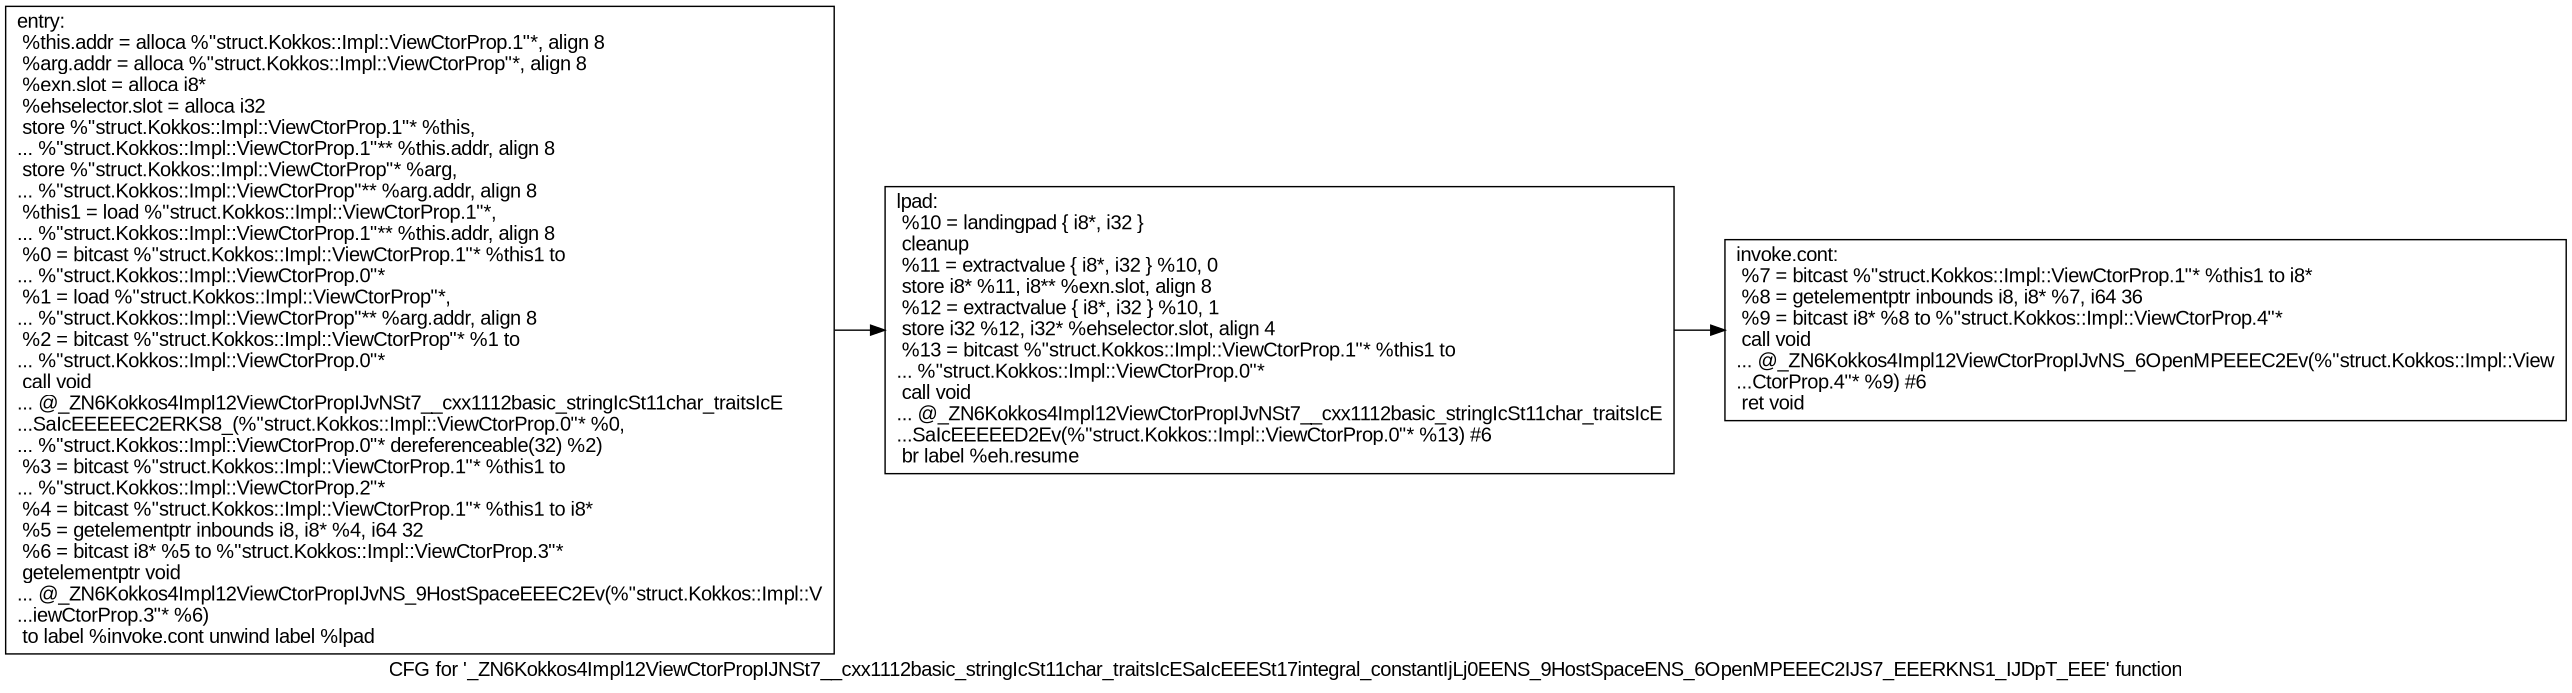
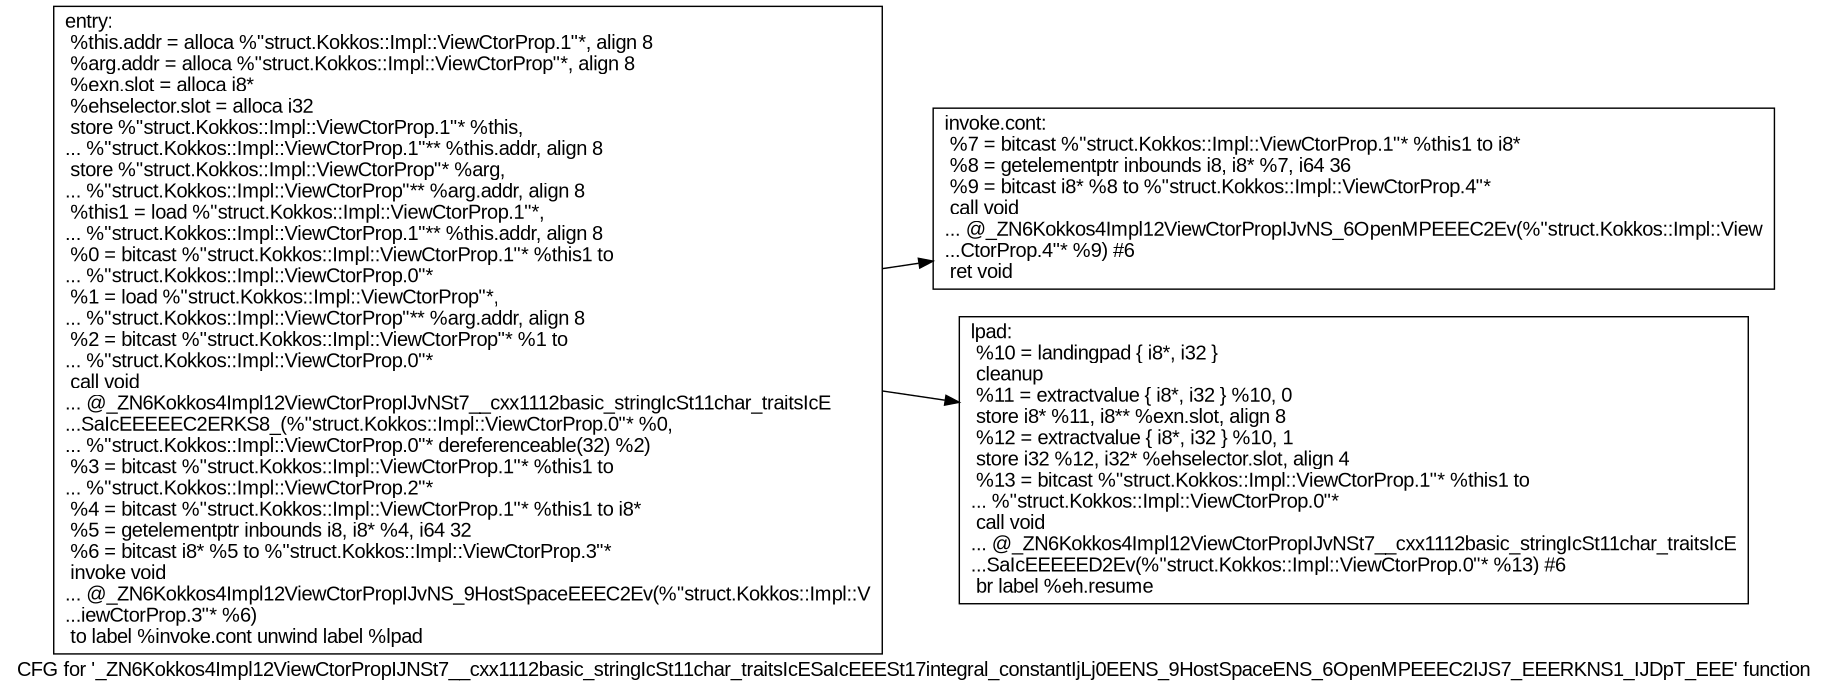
(1692, 330) -> (901, 266)
(99, 573) -> (116, 573)
